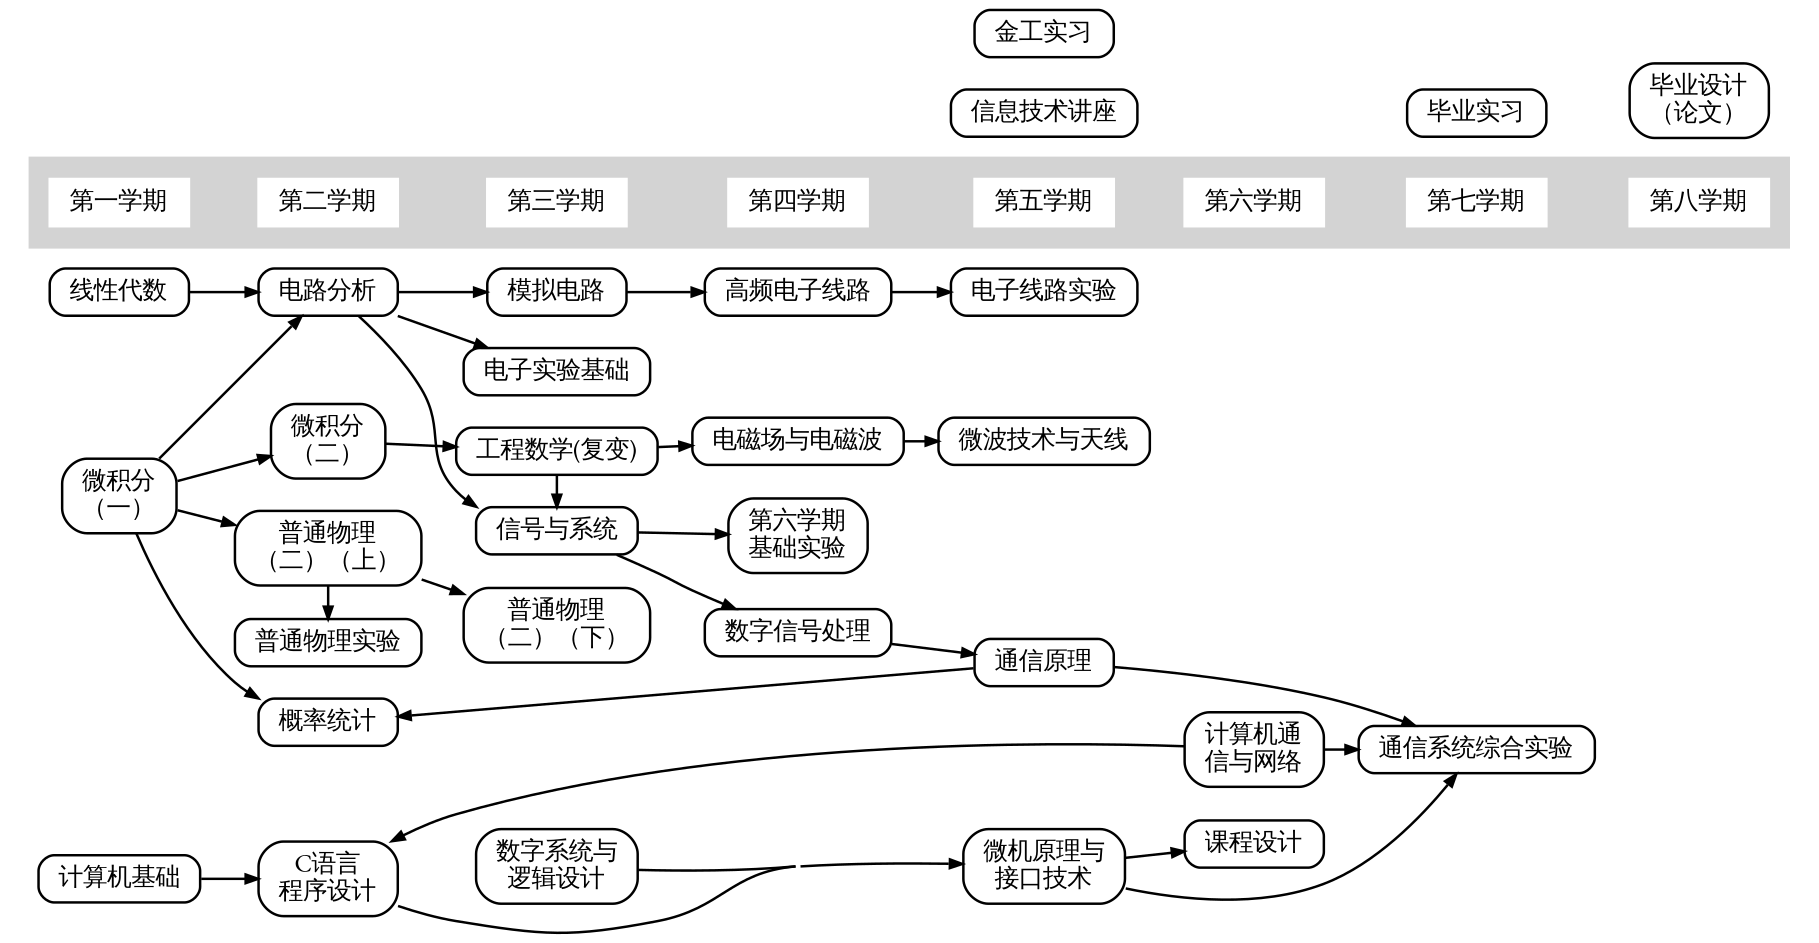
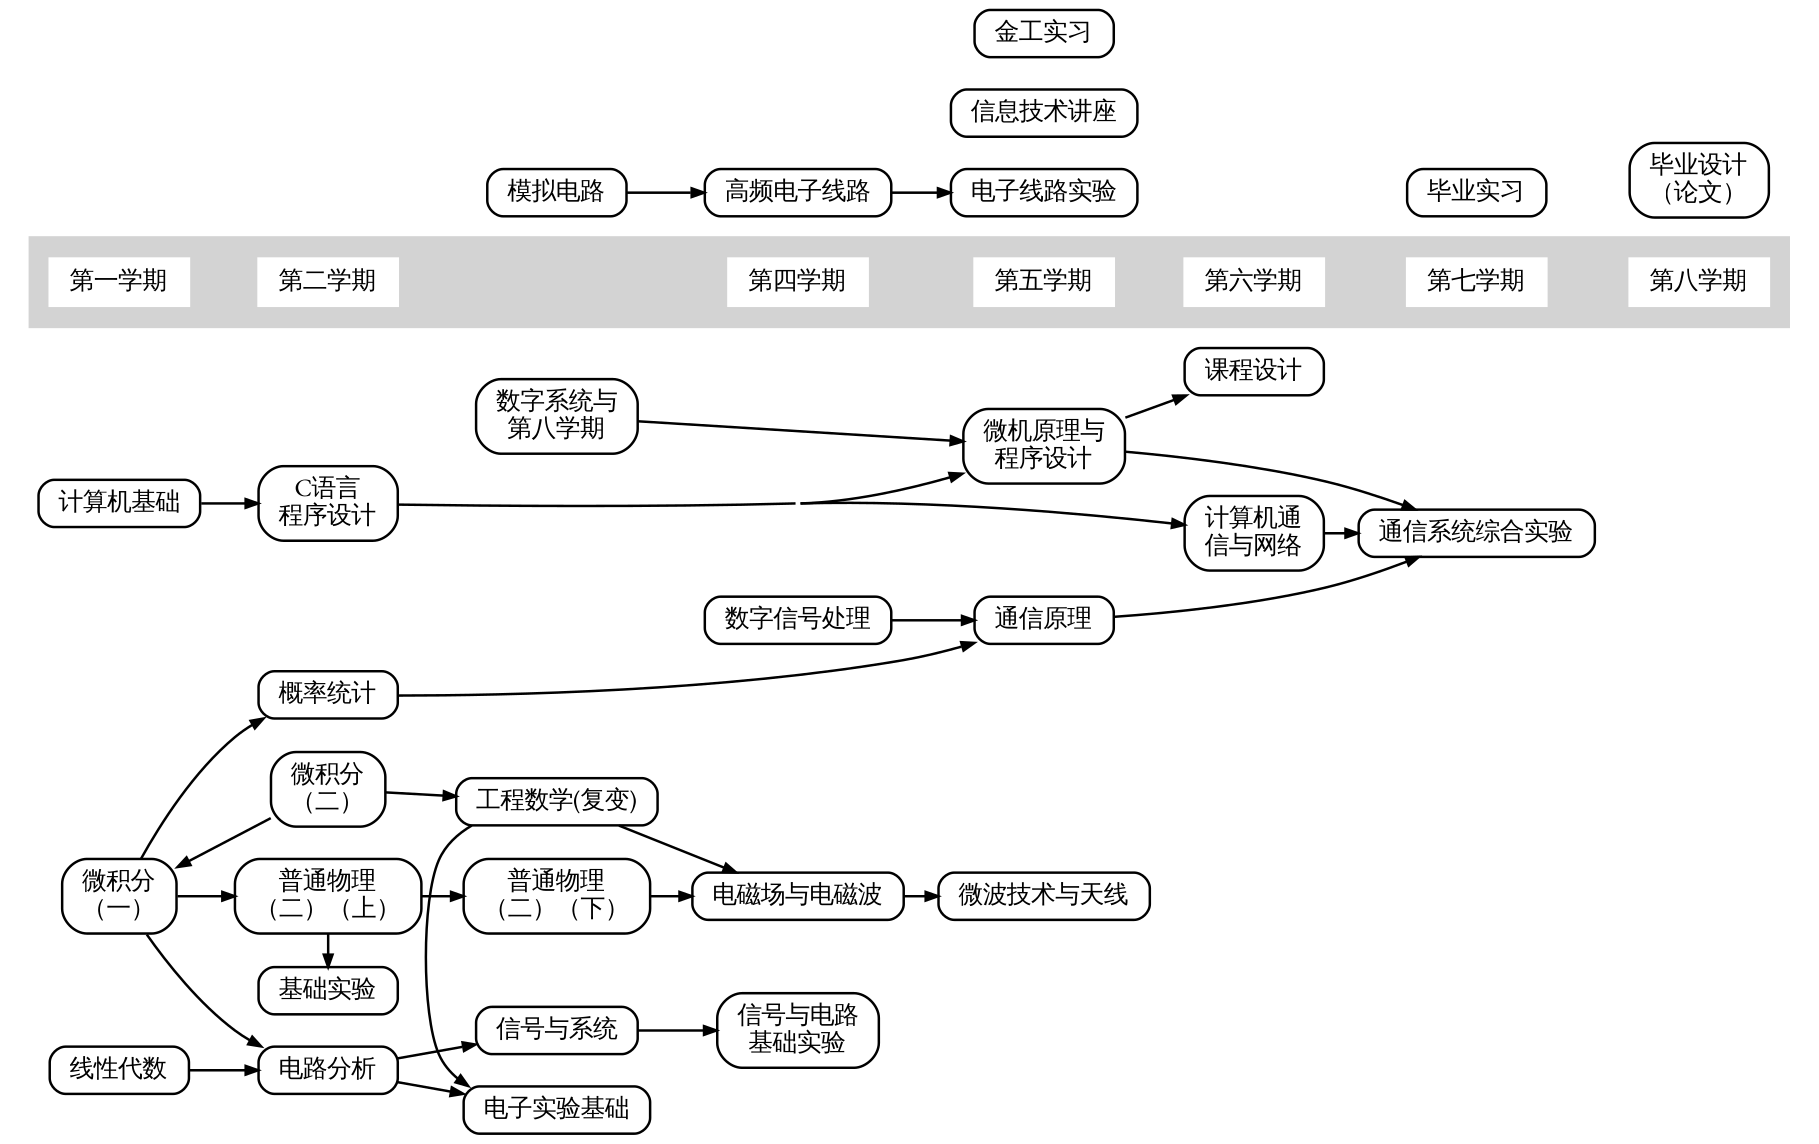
(557, 203) -> none
(436, 292) -> none
(218, 470) -> (230, 840)
(557, 485) -> (426, 949)
(798, 536) -> (798, 1030)
(670, 579) -> none
(328, 643) -> (328, 991)
(692, 692) -> (681, 686)
(789, 757) -> (597, 506)
(557, 866) -> (557, 416)
(1044, 866) -> (1044, 446)
none -> (665, 896)
